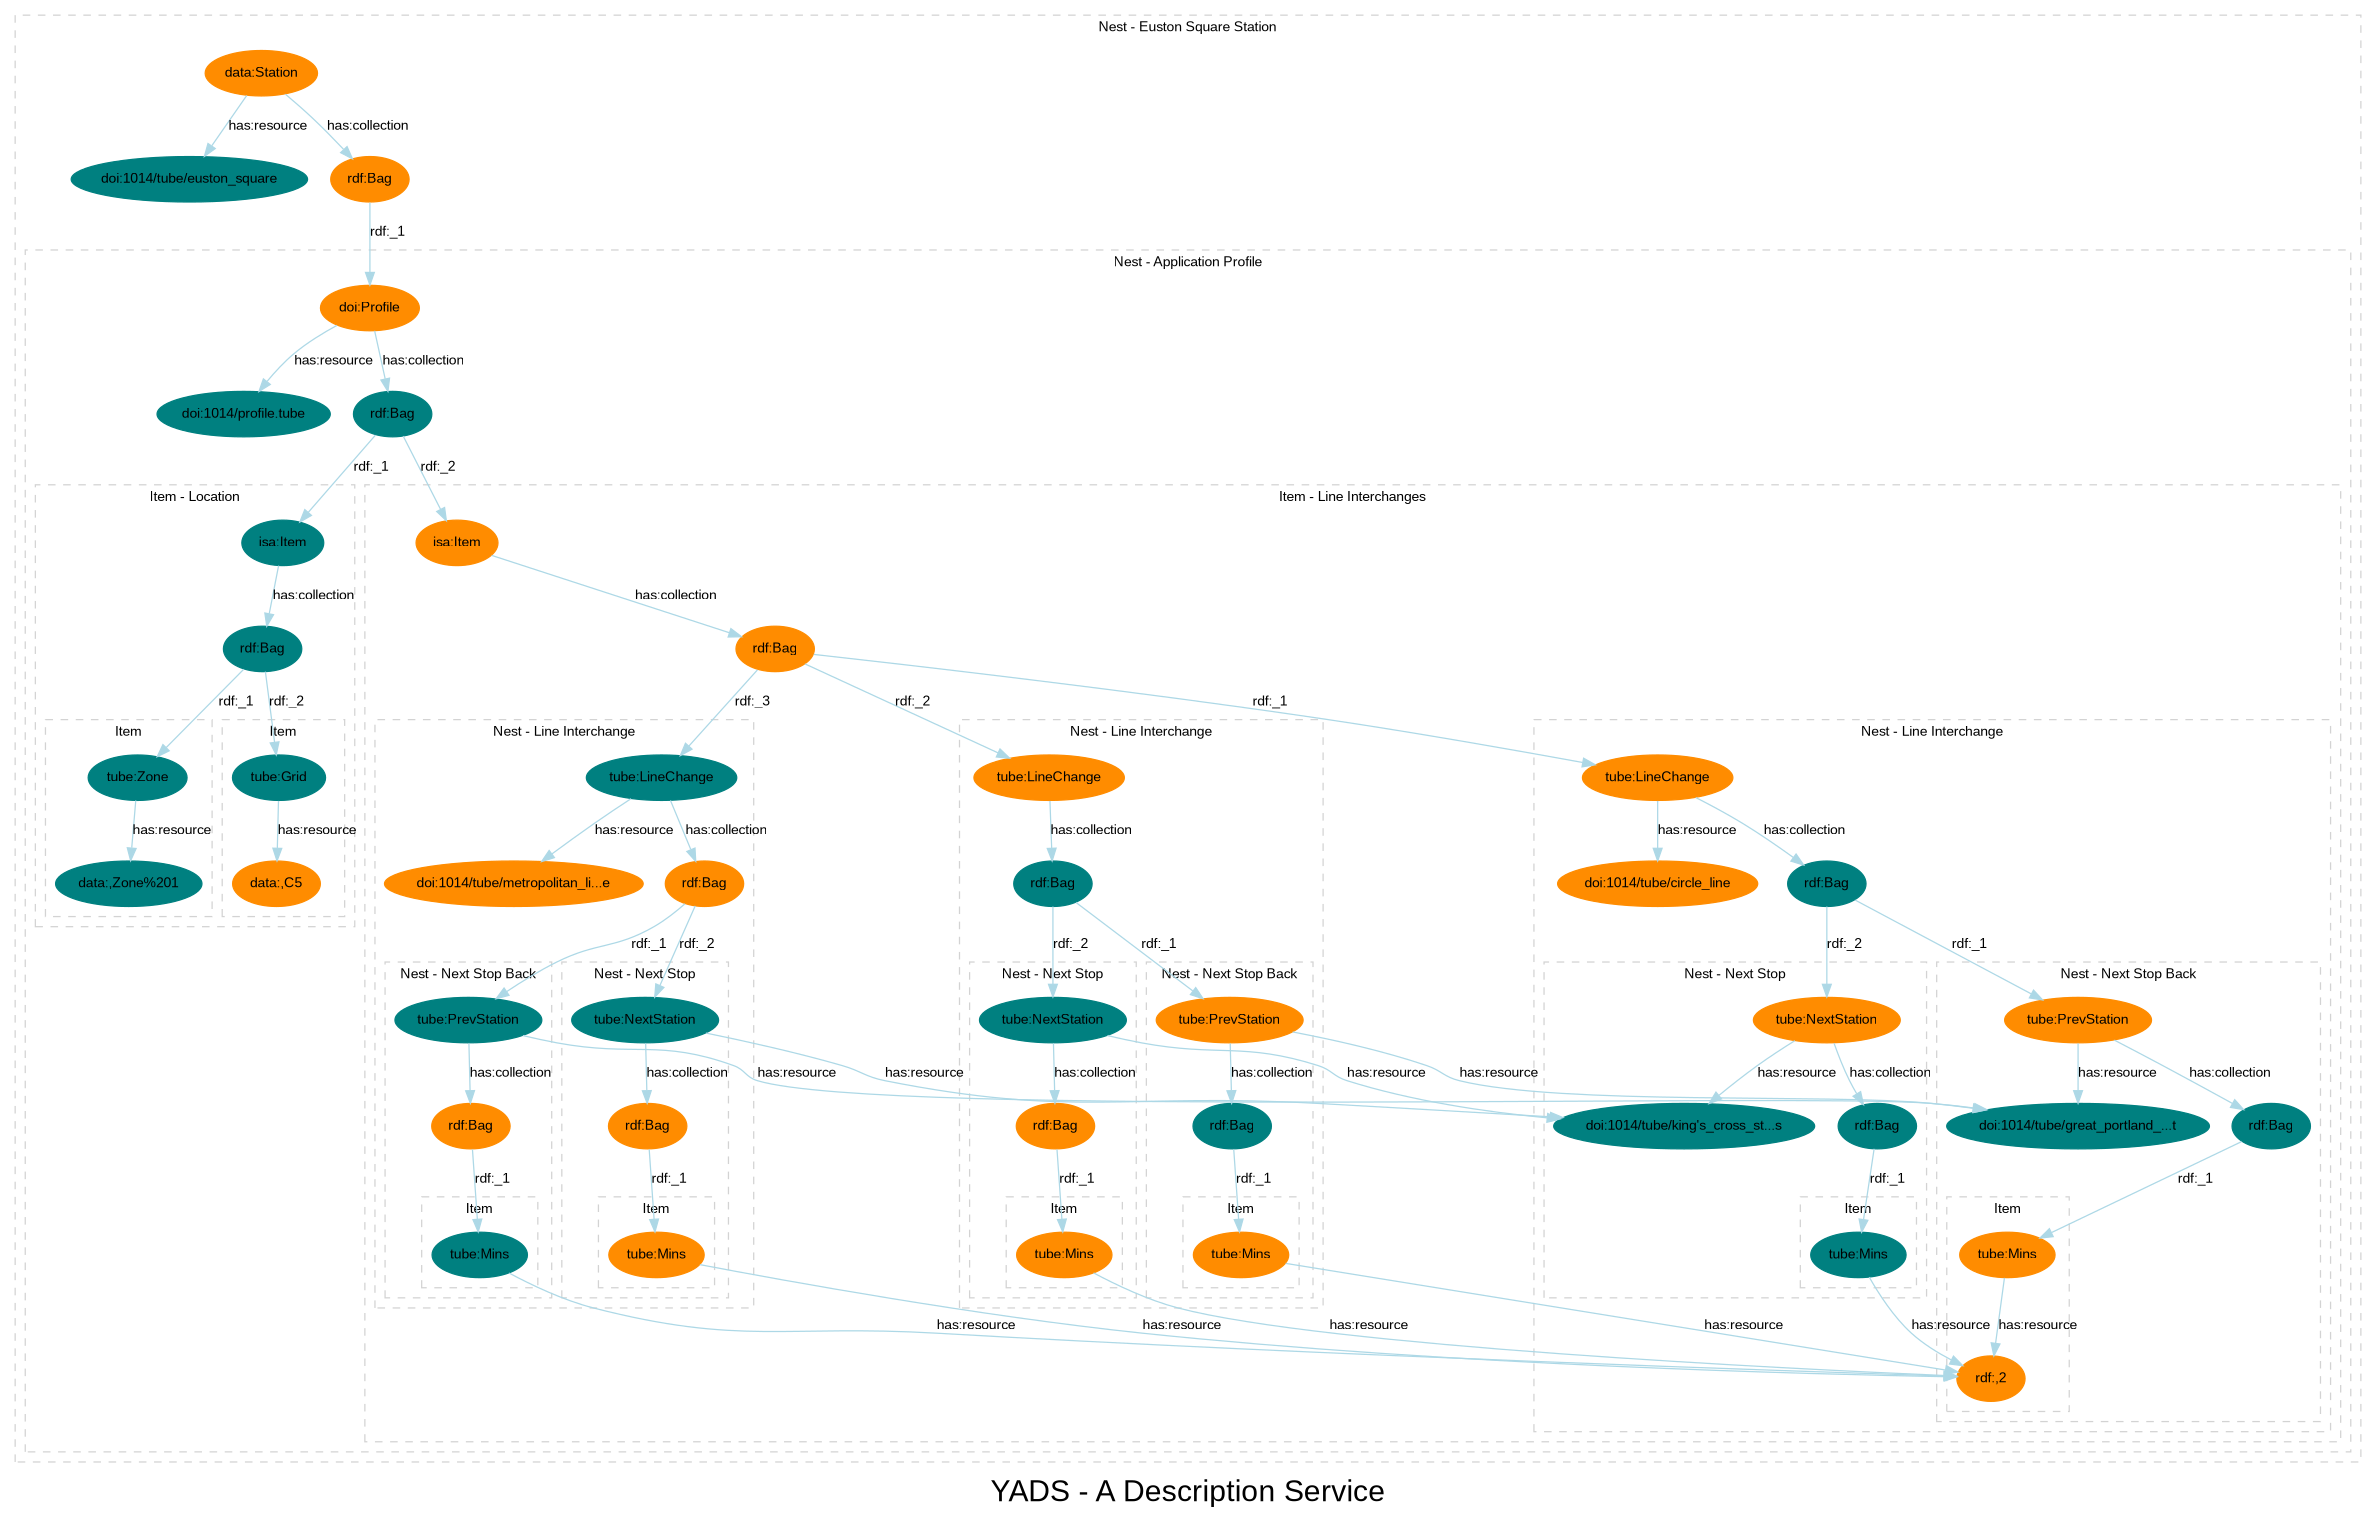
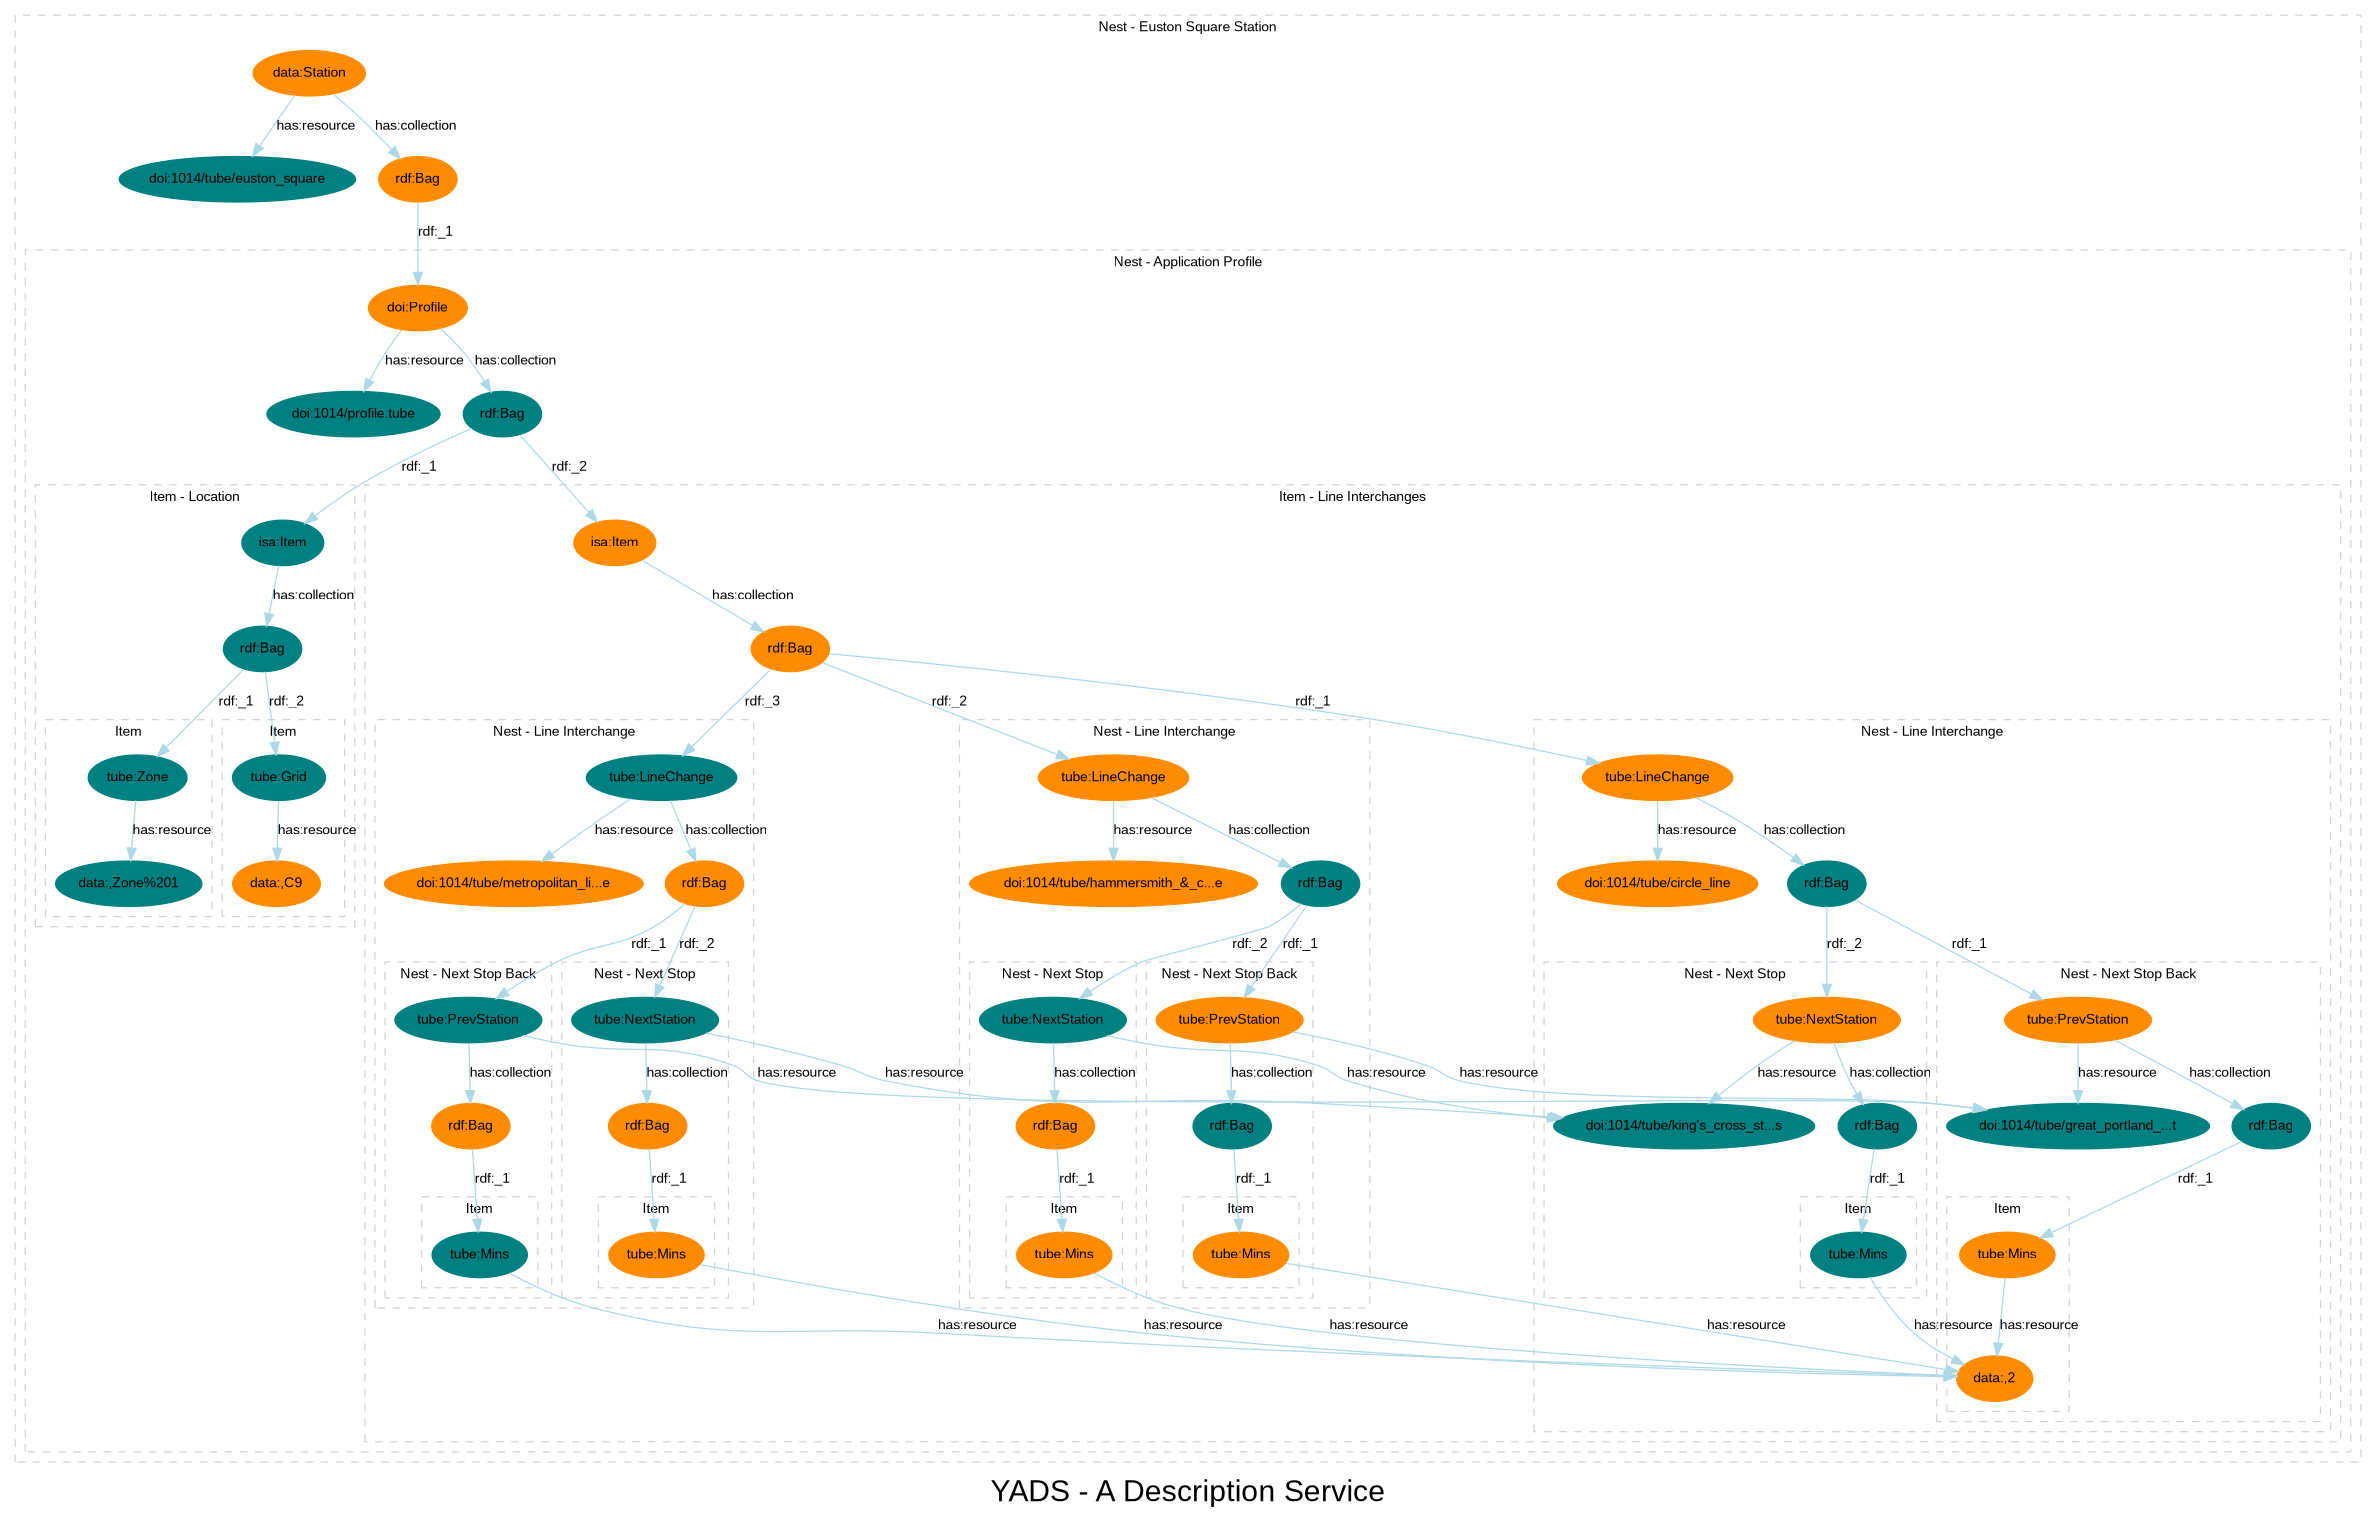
(276, 884) -> (276, 884)
none -> (1114, 884)
(1991, 1379) -> (1995, 1379)
